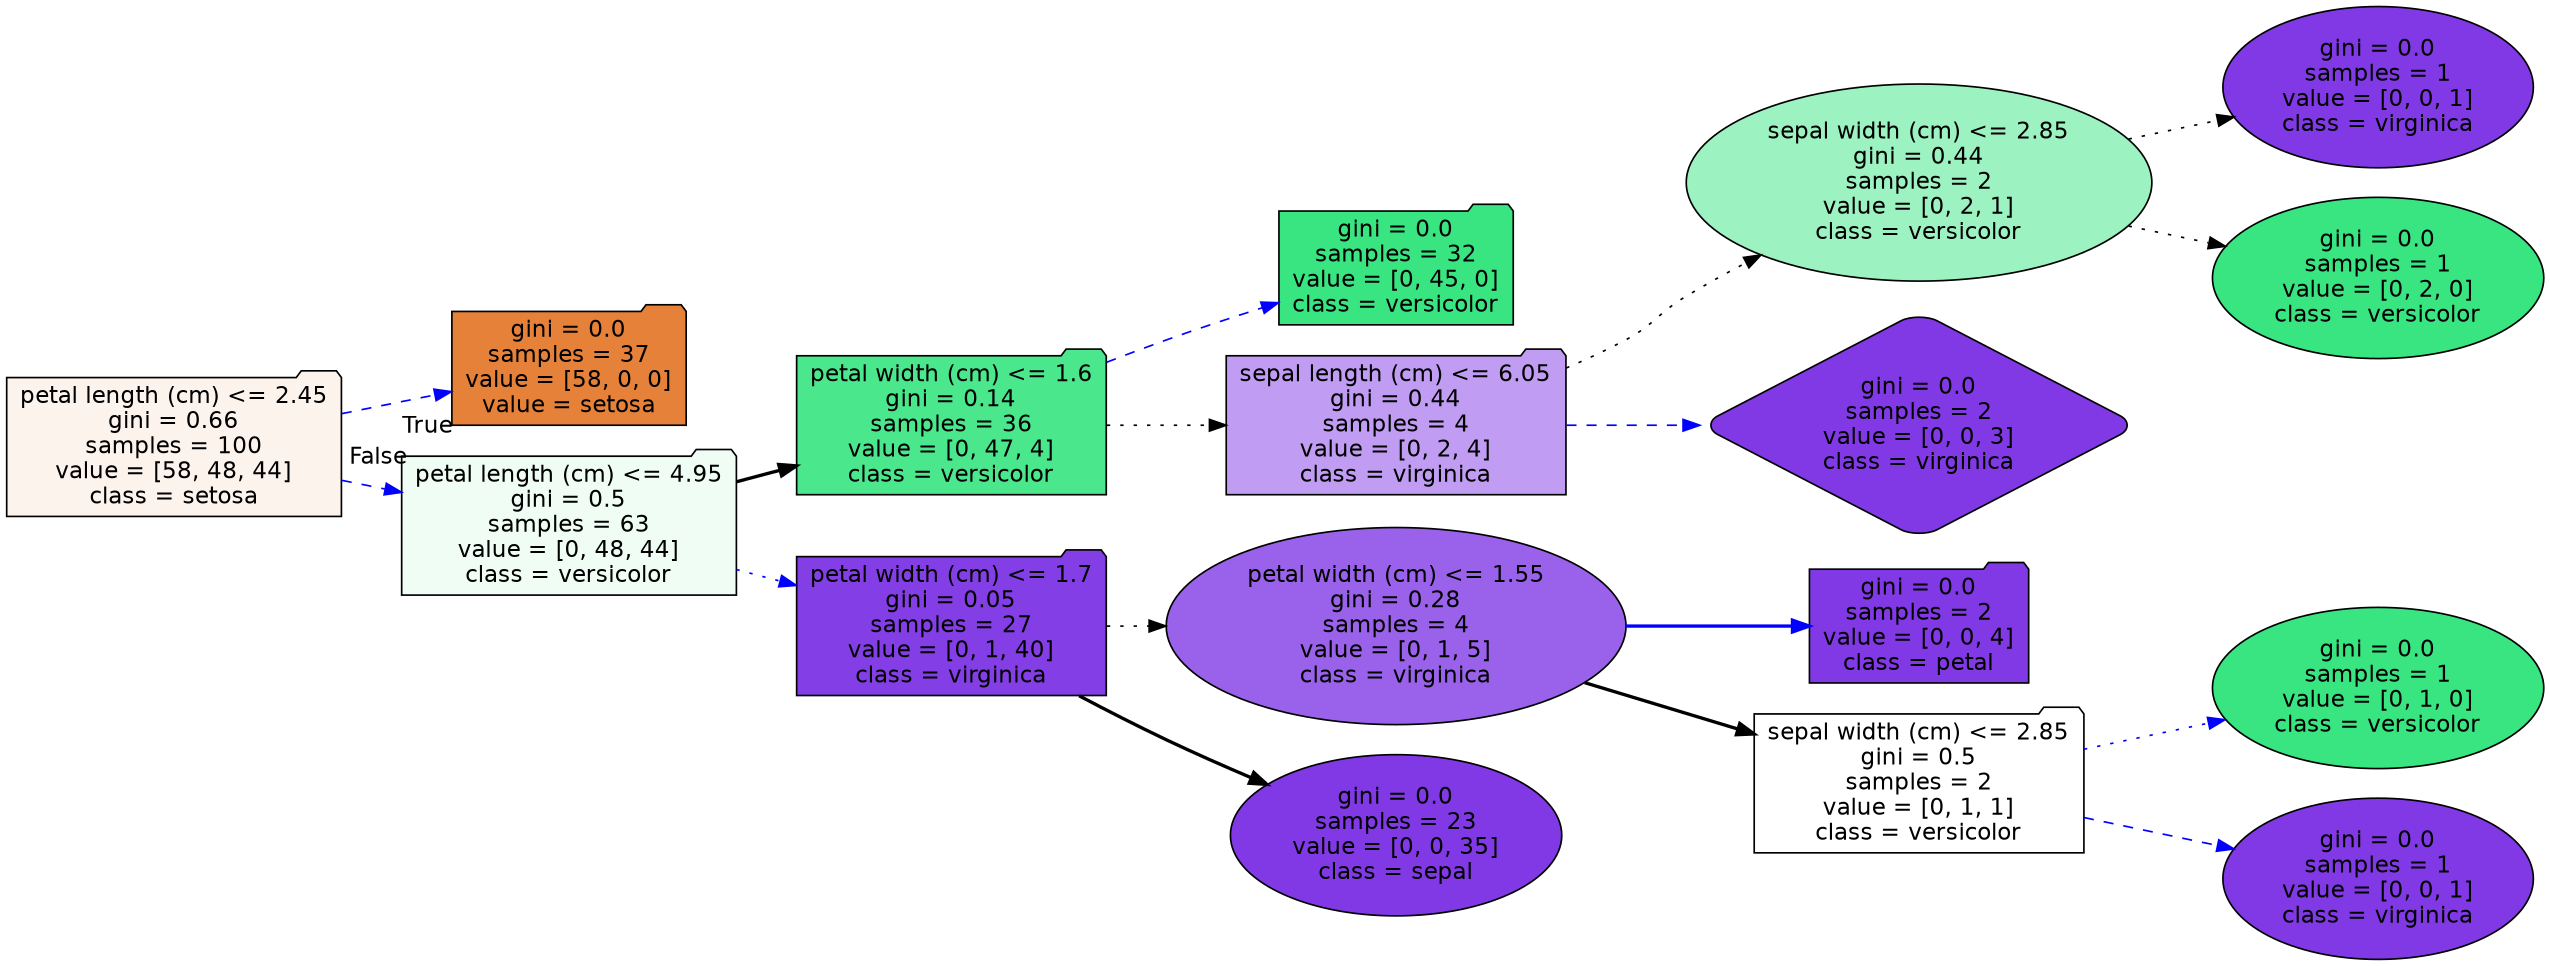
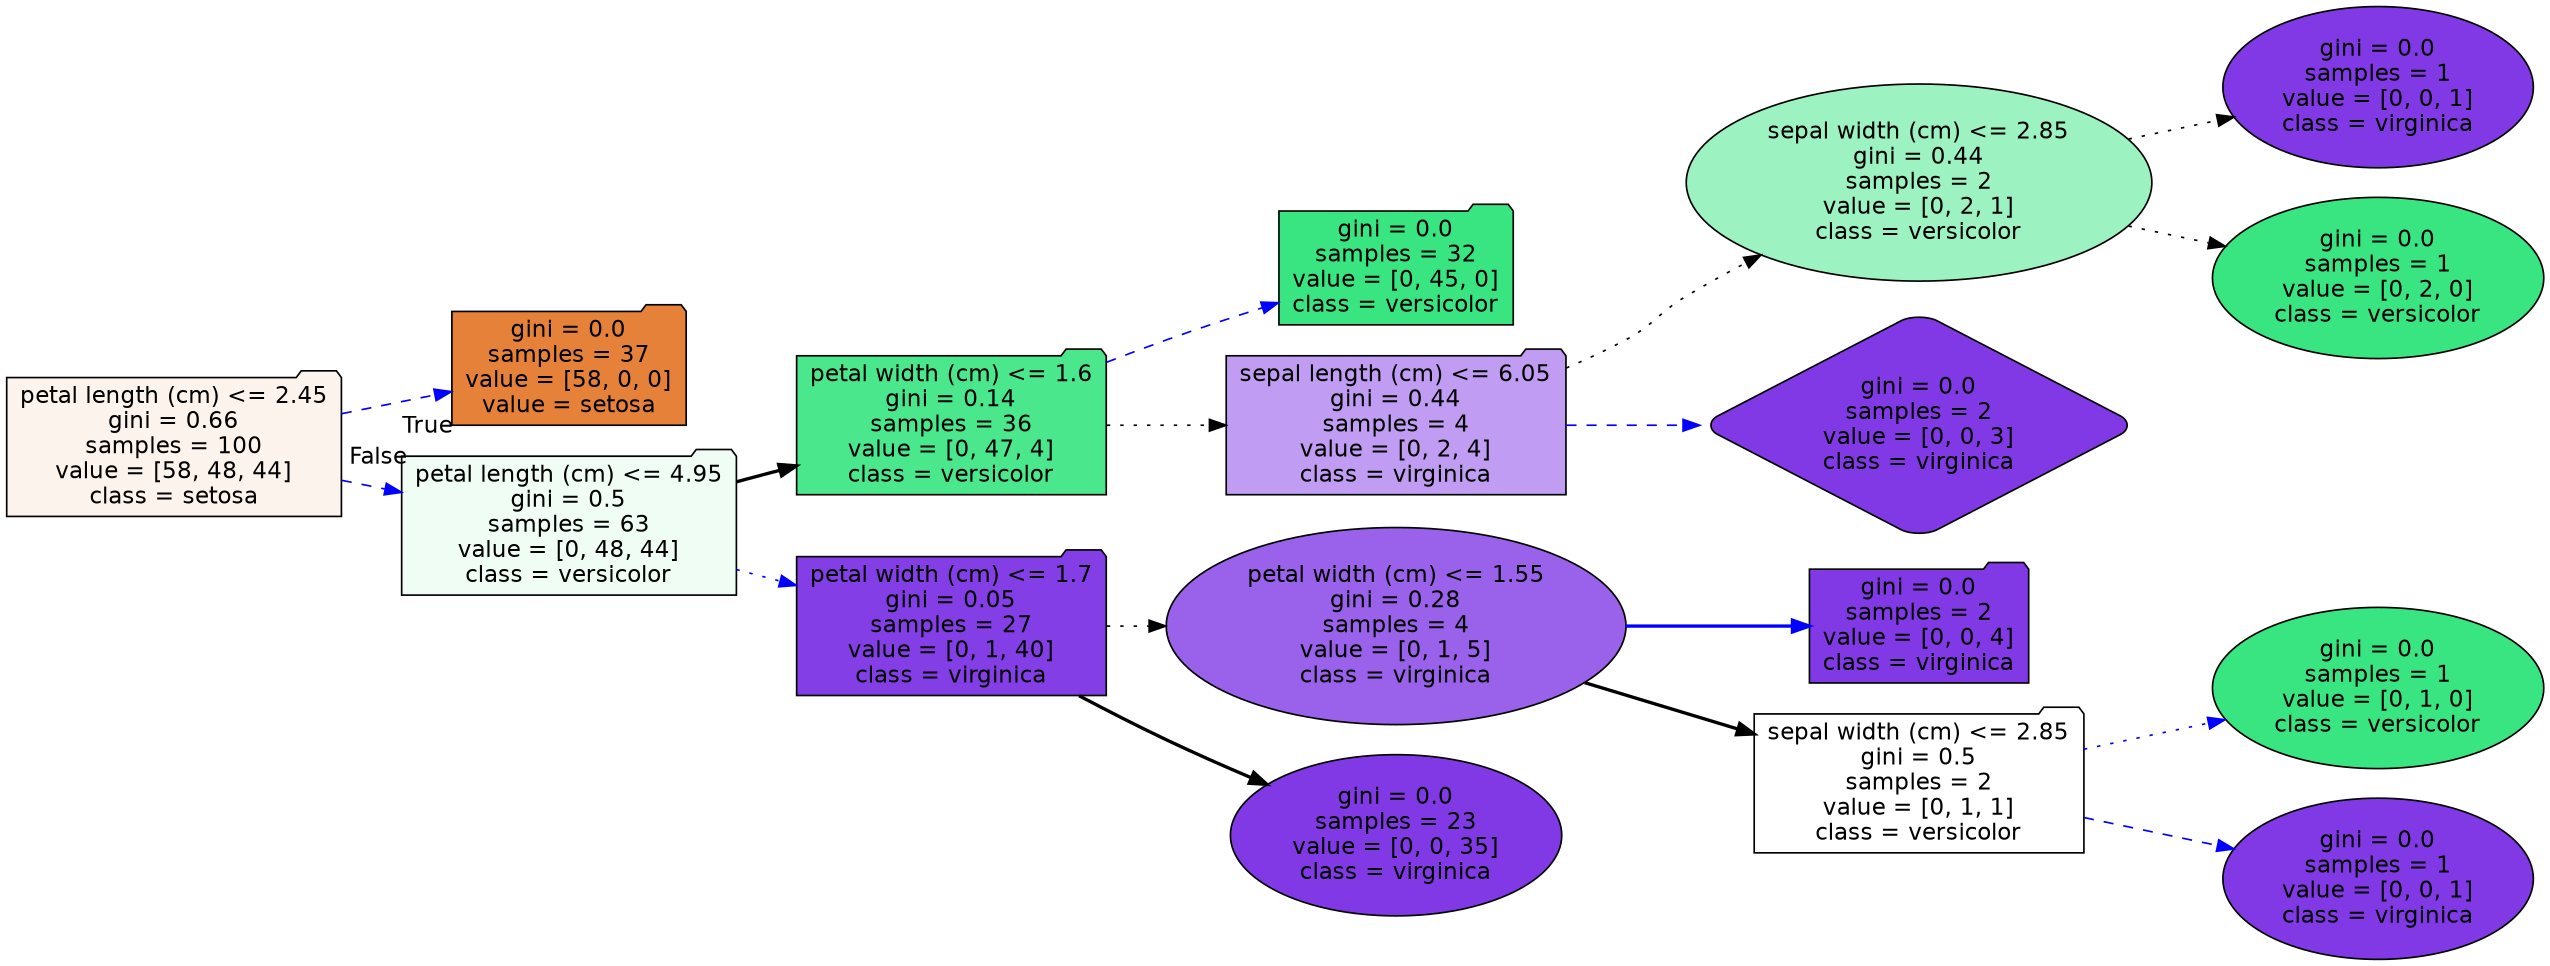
(1919, 626) -> (1919, 626)
(1396, 835) -> (1396, 835)
